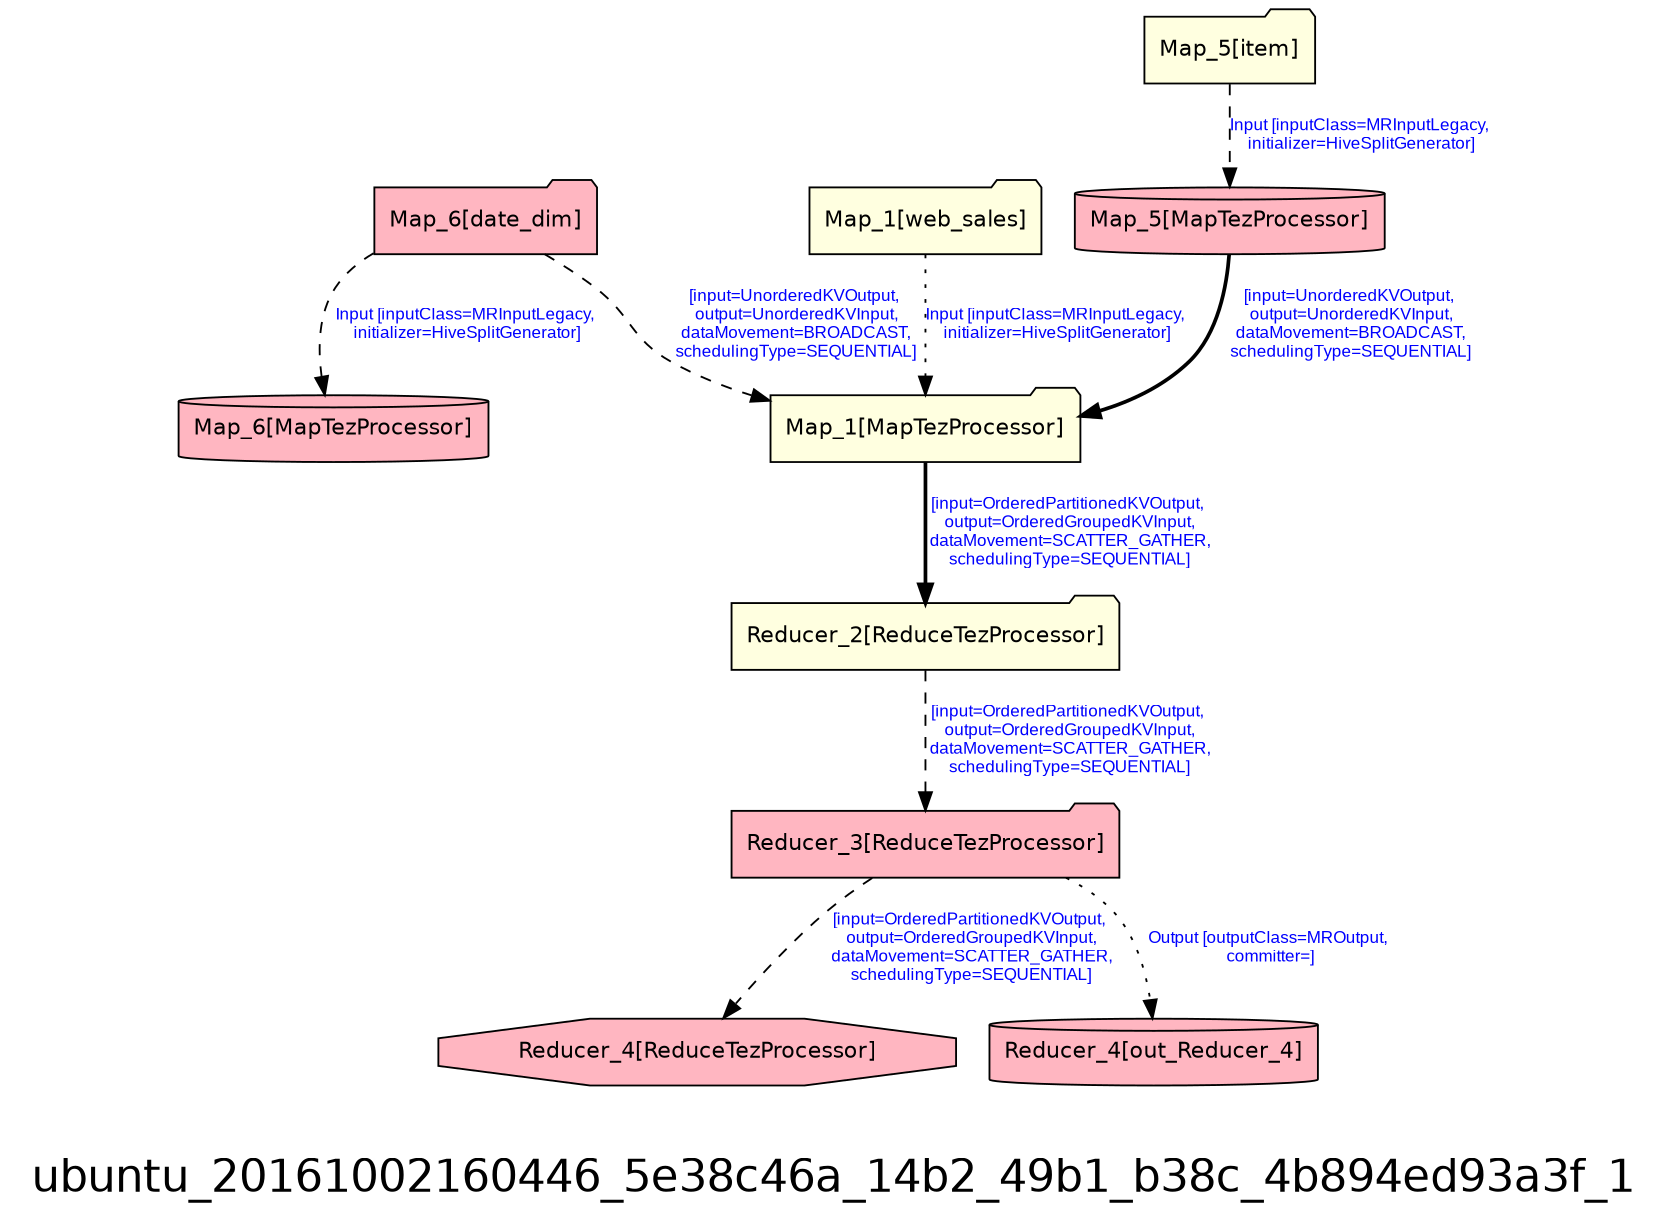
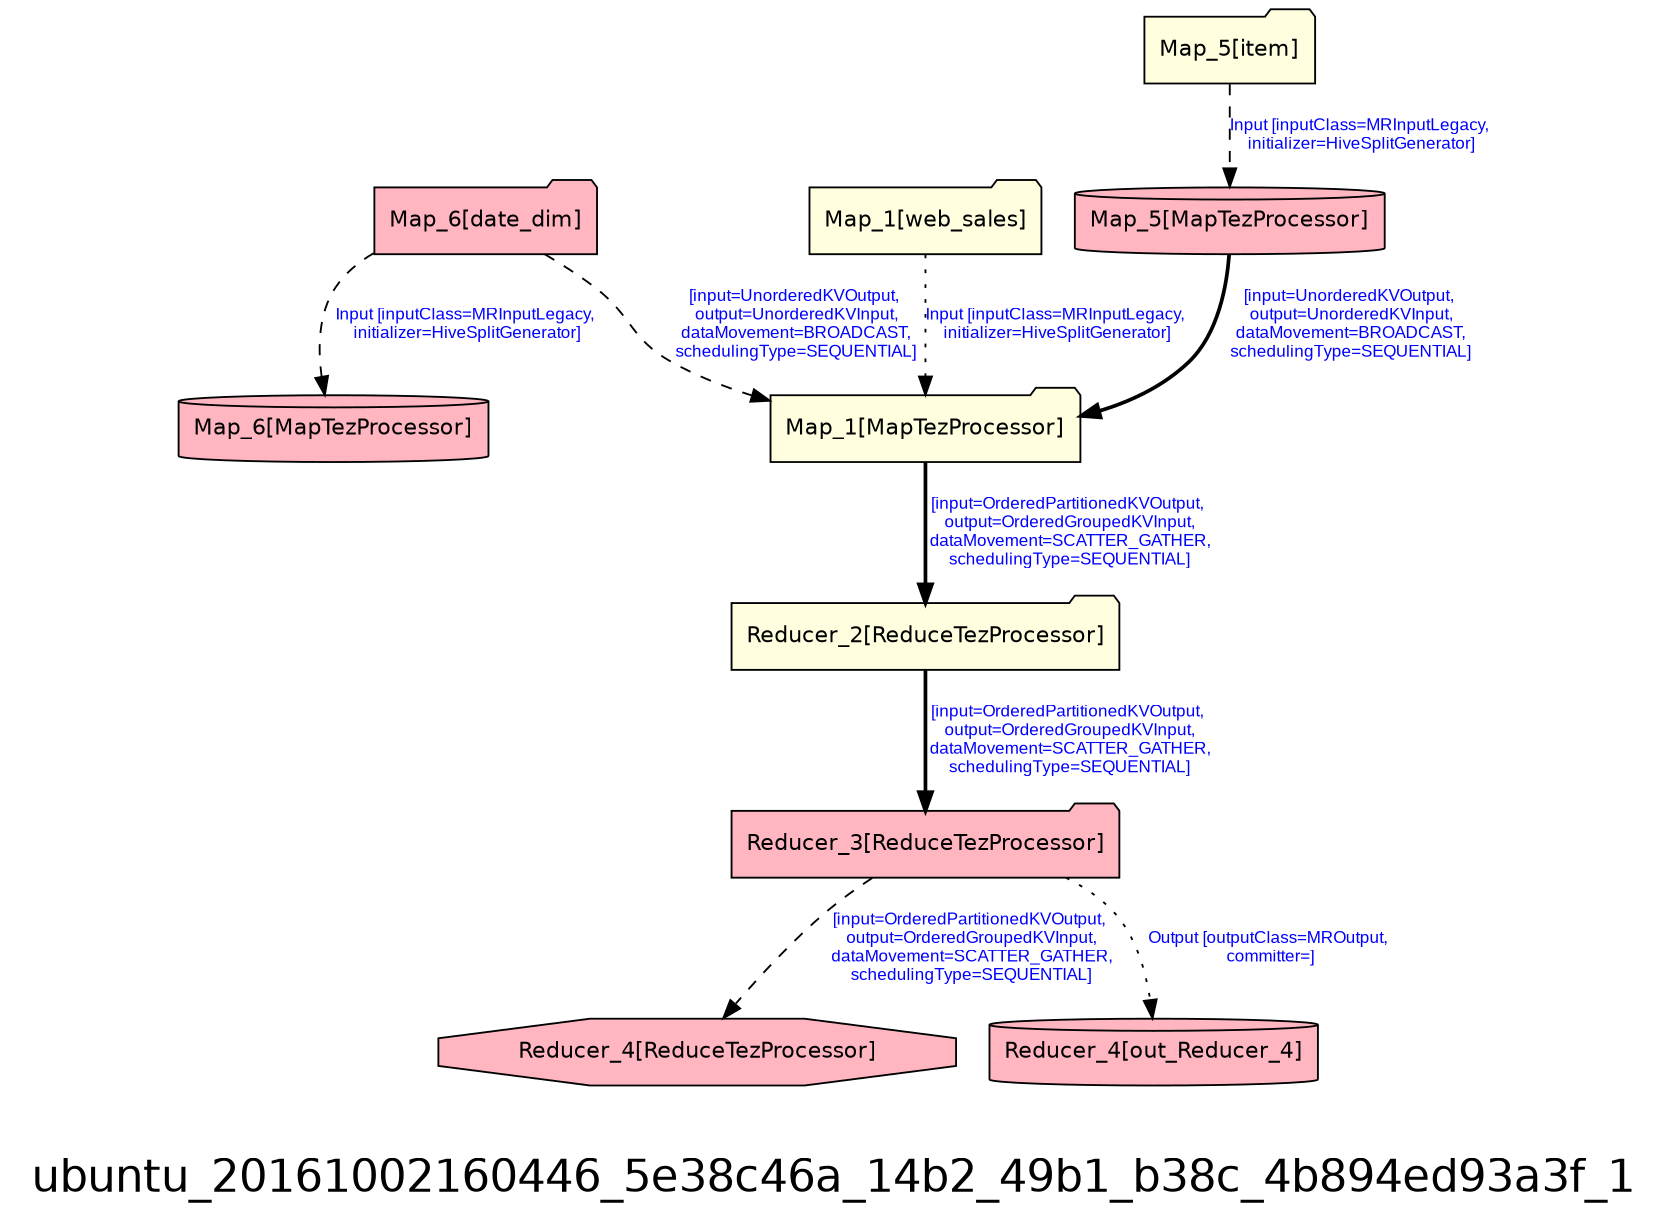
(925, 731) -> (925, 731)
